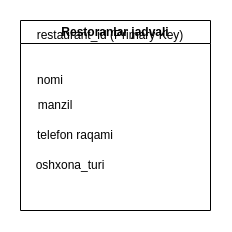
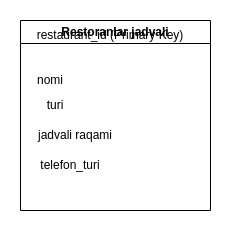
(56, 106) -> (56, 106)
(76, 136) -> (76, 136)
(71, 166) -> (71, 166)
